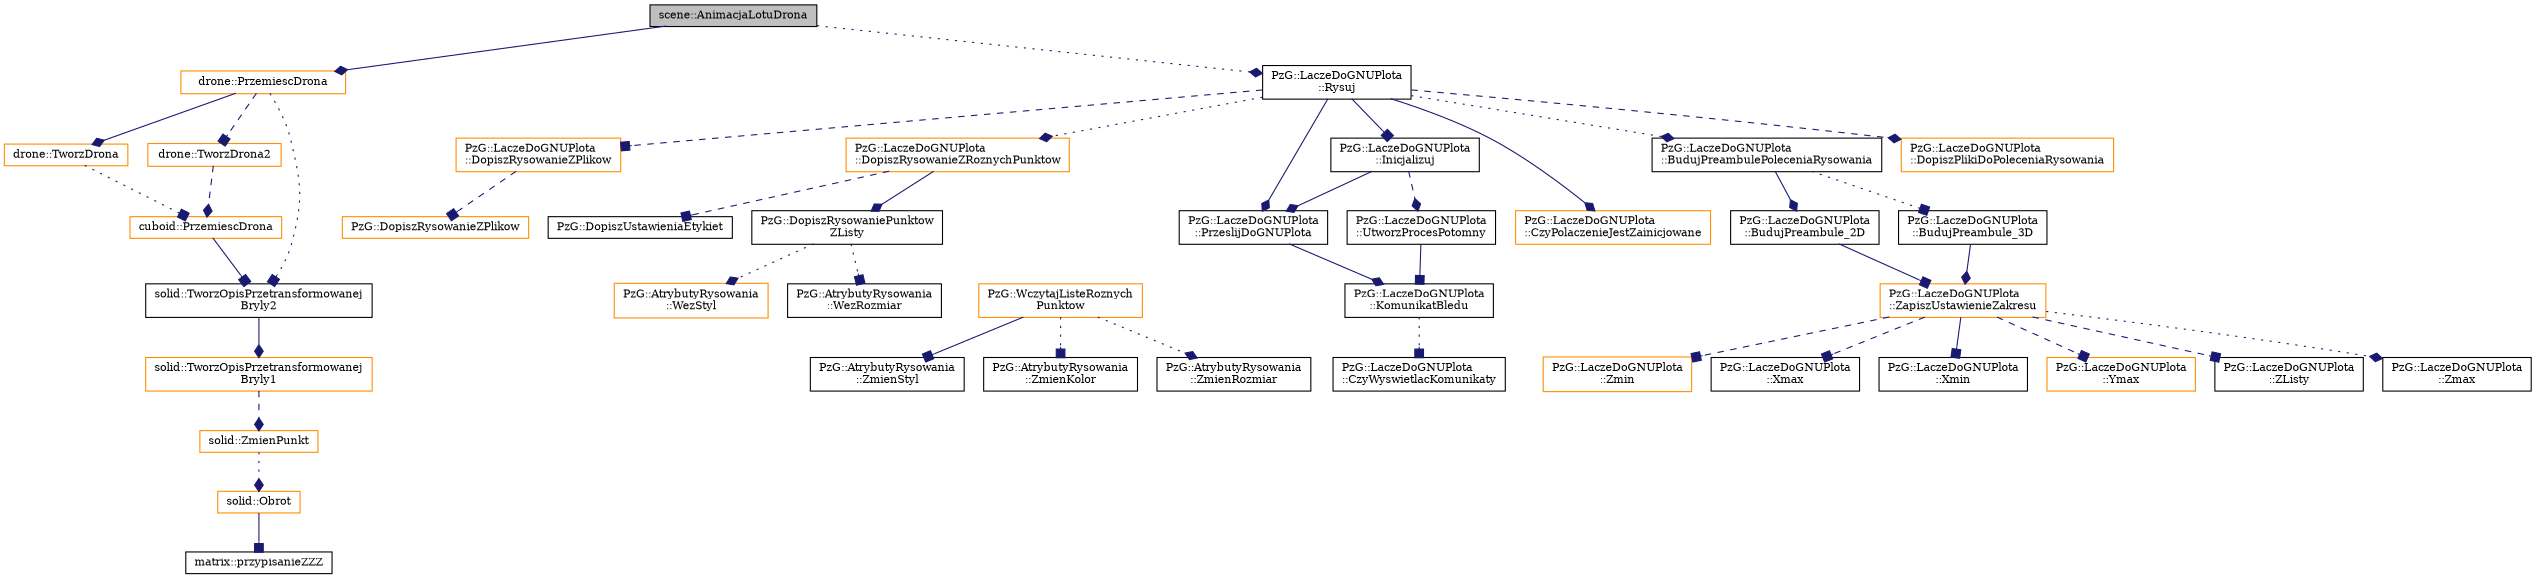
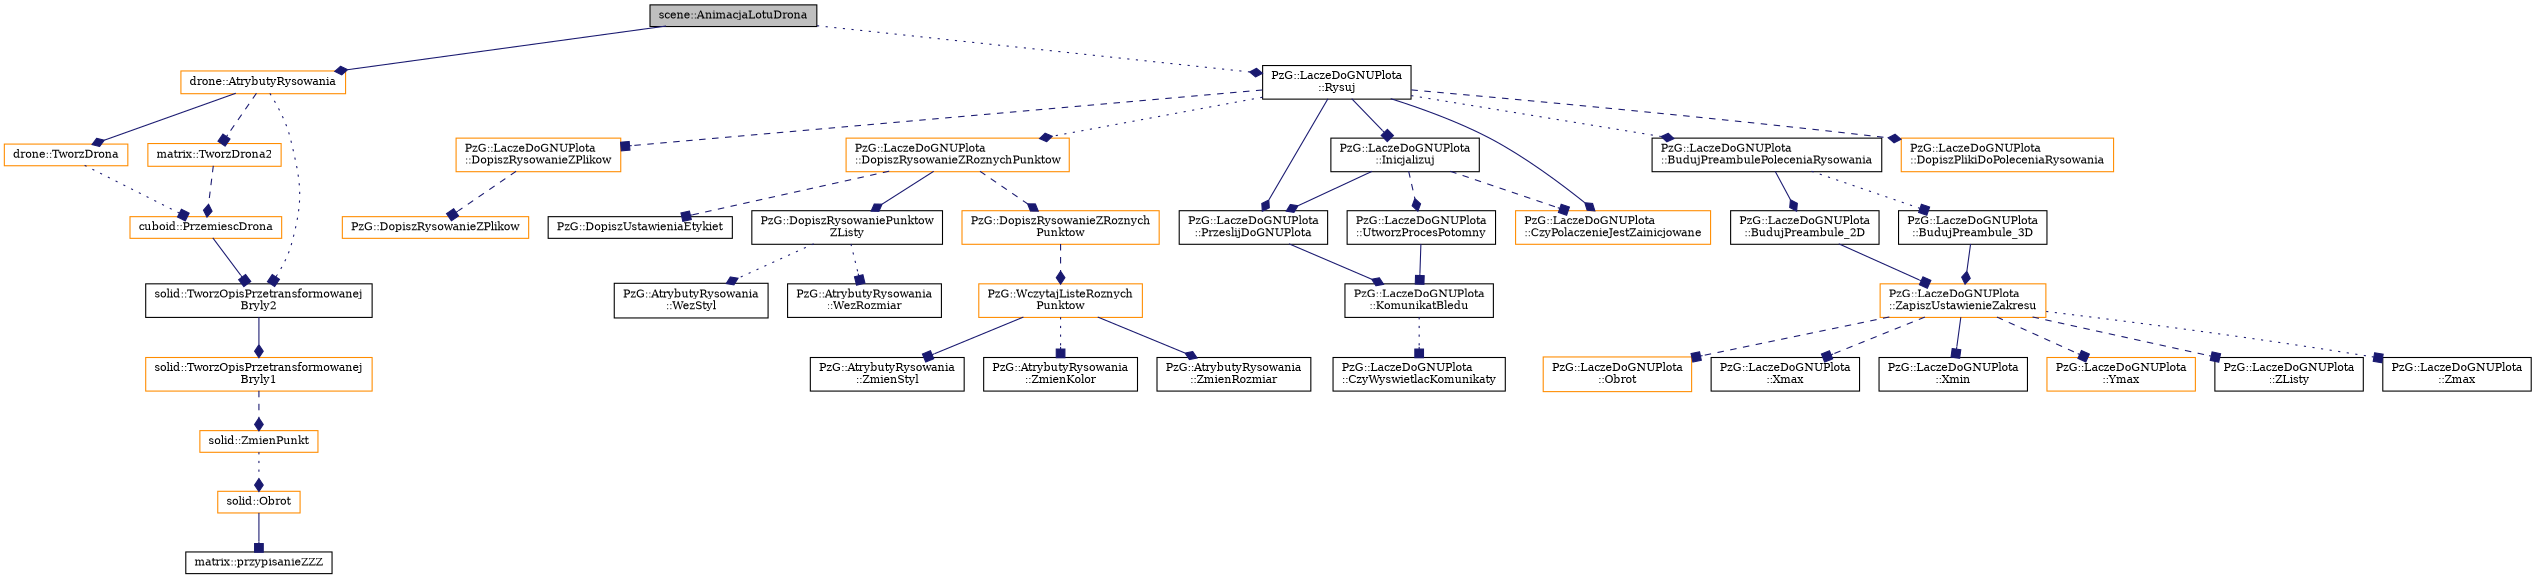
(263, 82) -> (263, 82)
(214, 155) -> (214, 155)
none -> (1504, 189)
none -> (1061, 227)
(691, 301) -> (691, 301)
(2208, 332) -> (2208, 332)
(1141, 335) -> (1141, 335)
(1617, 374) -> (1617, 374)
